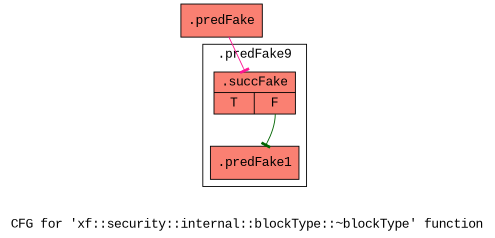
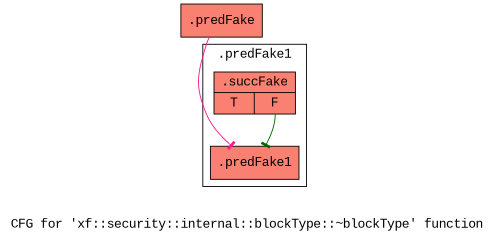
(236, 52) -> (209, 119)
(255, 55) -> (255, 55)
